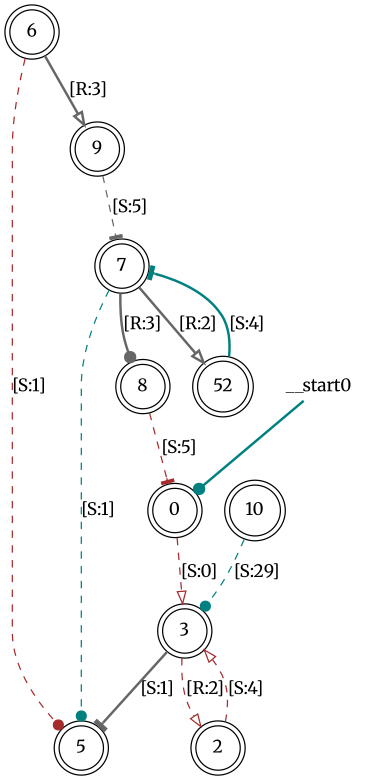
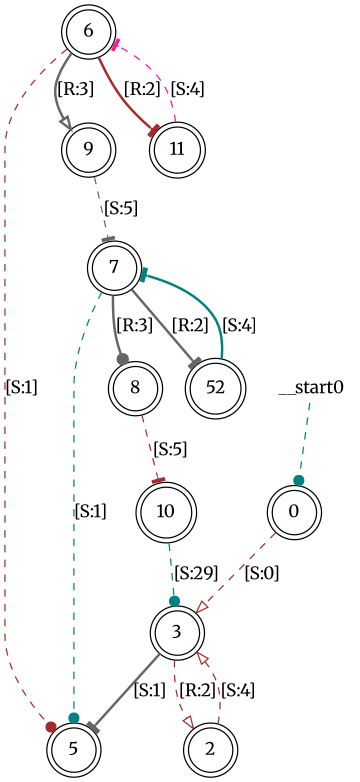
none -> (177, 150)
(167, 320) -> (162, 325)
(253, 443) -> (305, 439)
(158, 446) -> (150, 446)
